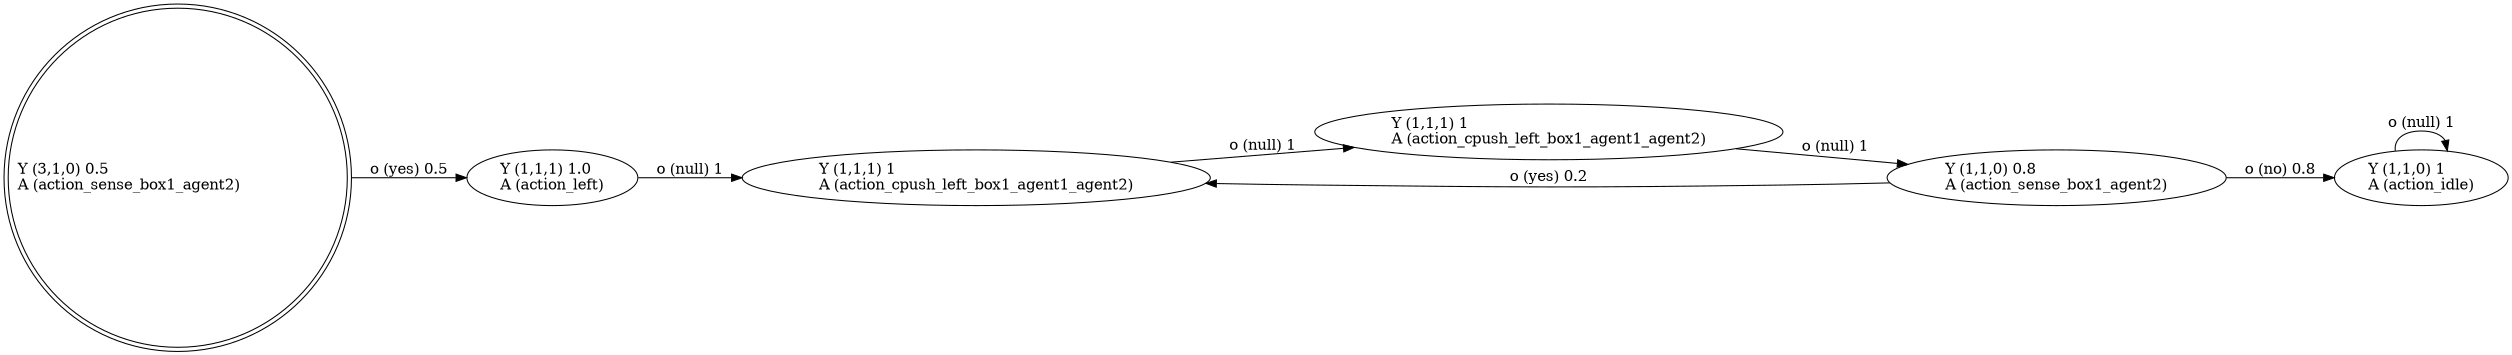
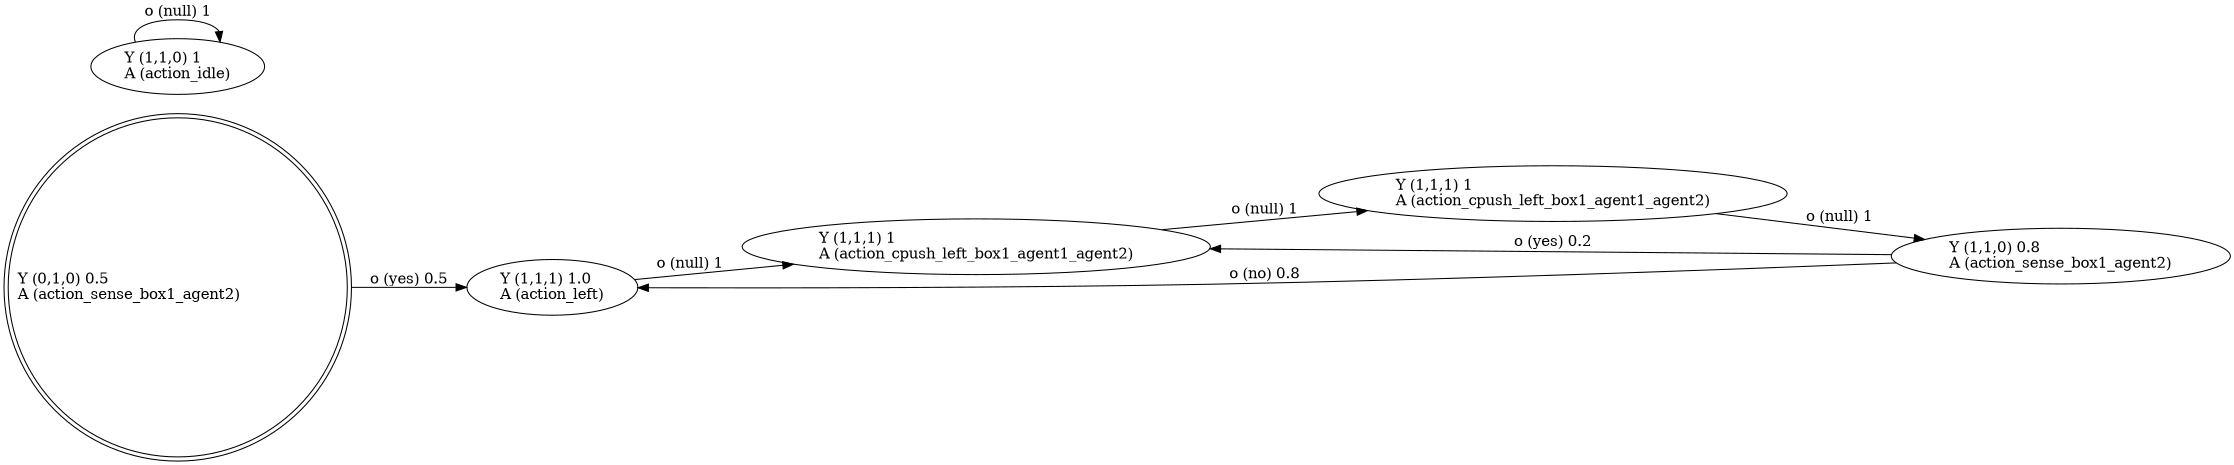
(178, 178) -> (178, 287)
(2275, 178) -> (1273, 283)
